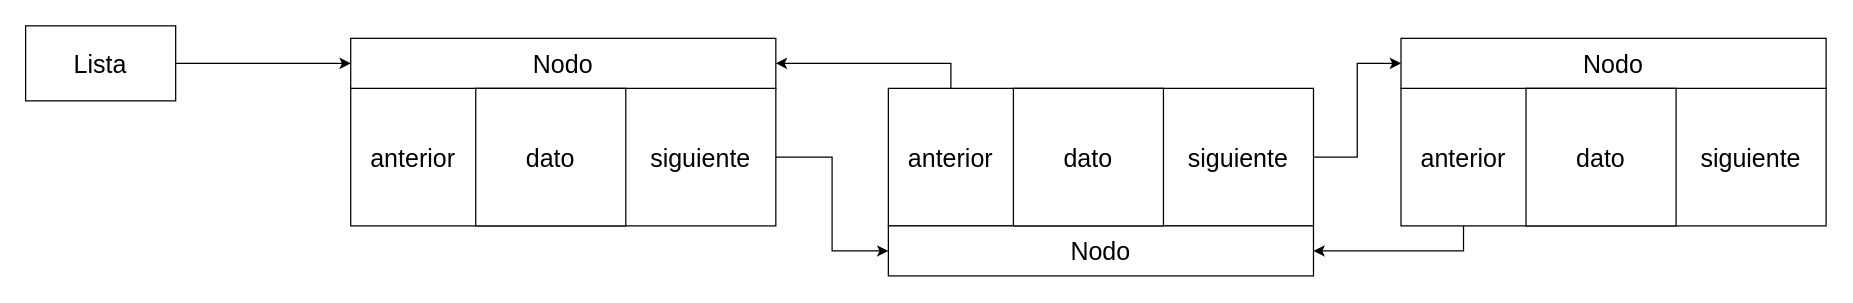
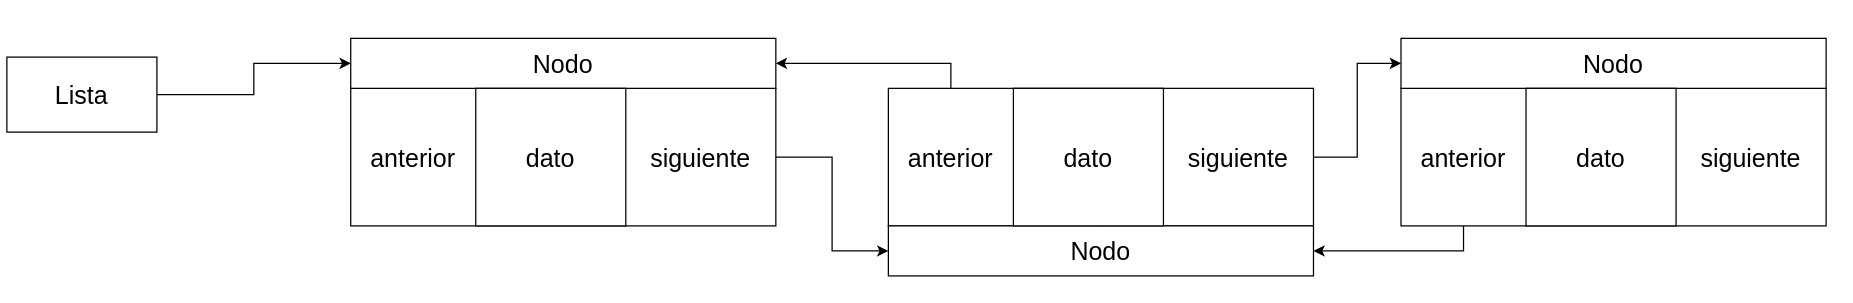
(101, 63) -> (82, 94)
